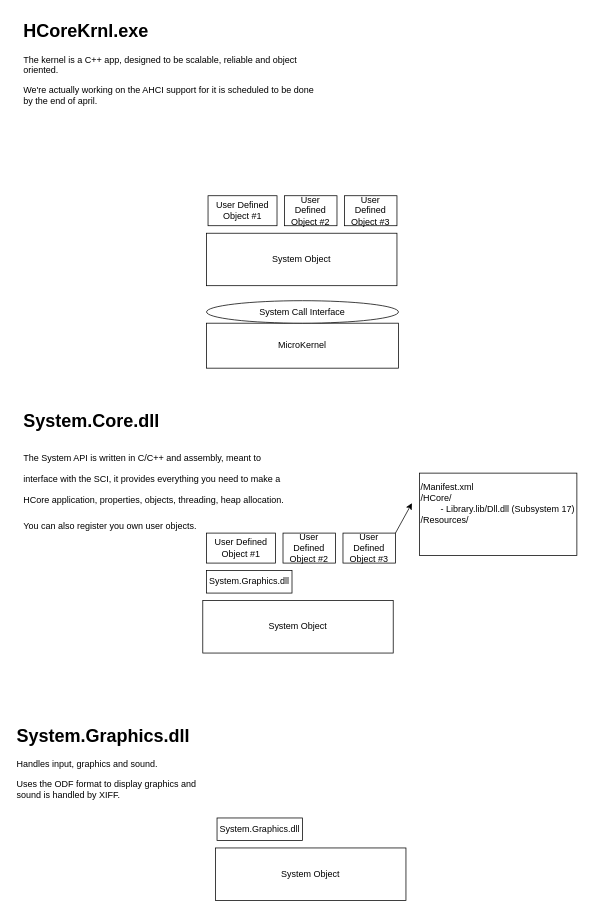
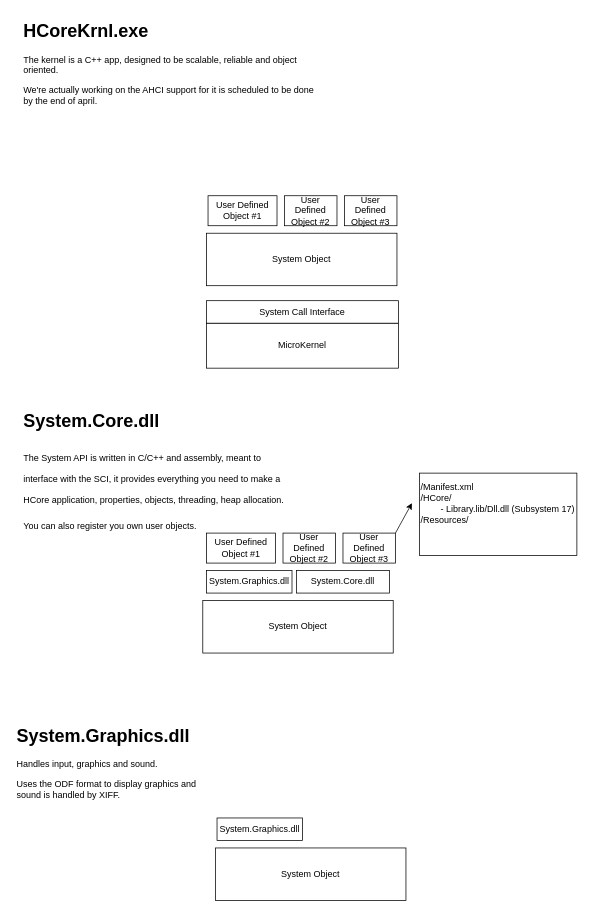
(303, 312) -> (303, 312)
none -> (343, 582)
